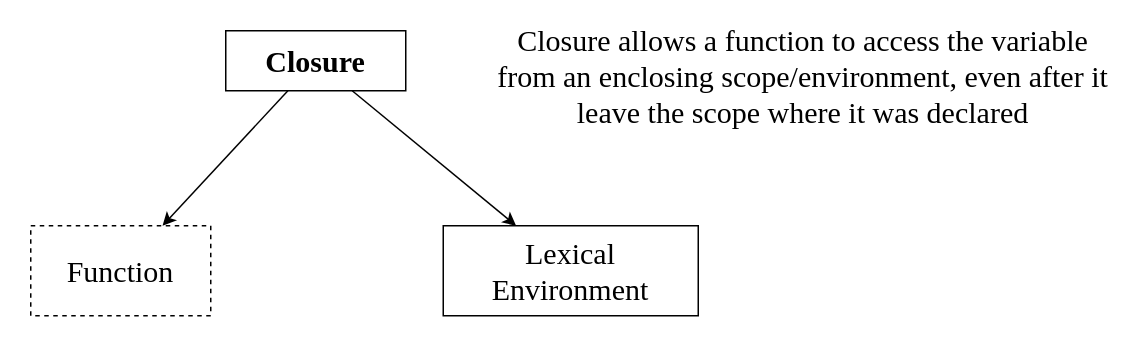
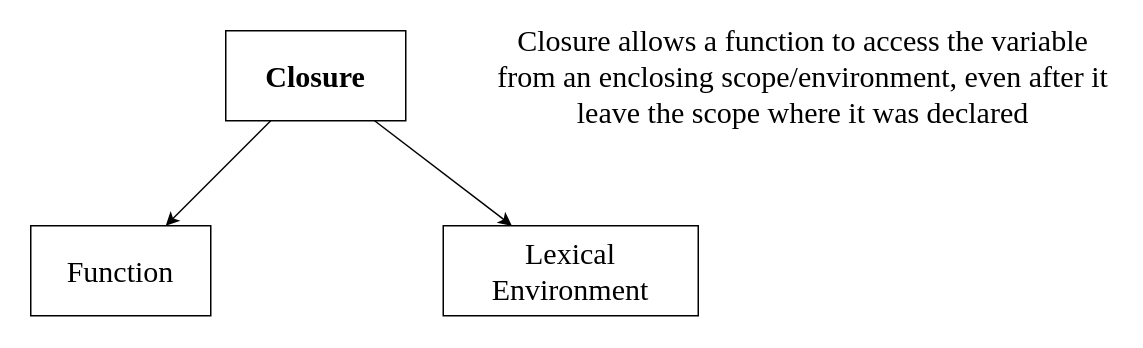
(316, 61) -> (316, 76)
(121, 271) -> (121, 271)
